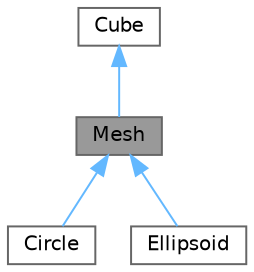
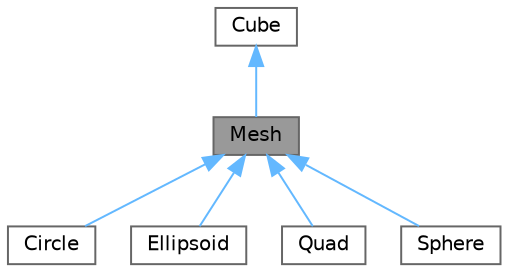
none -> (324, 245)
none -> (451, 245)
